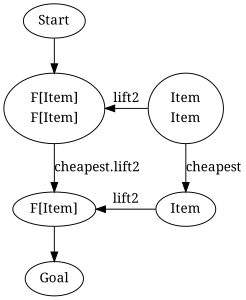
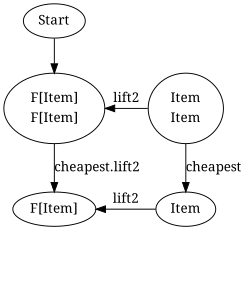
(54, 279) -> none
